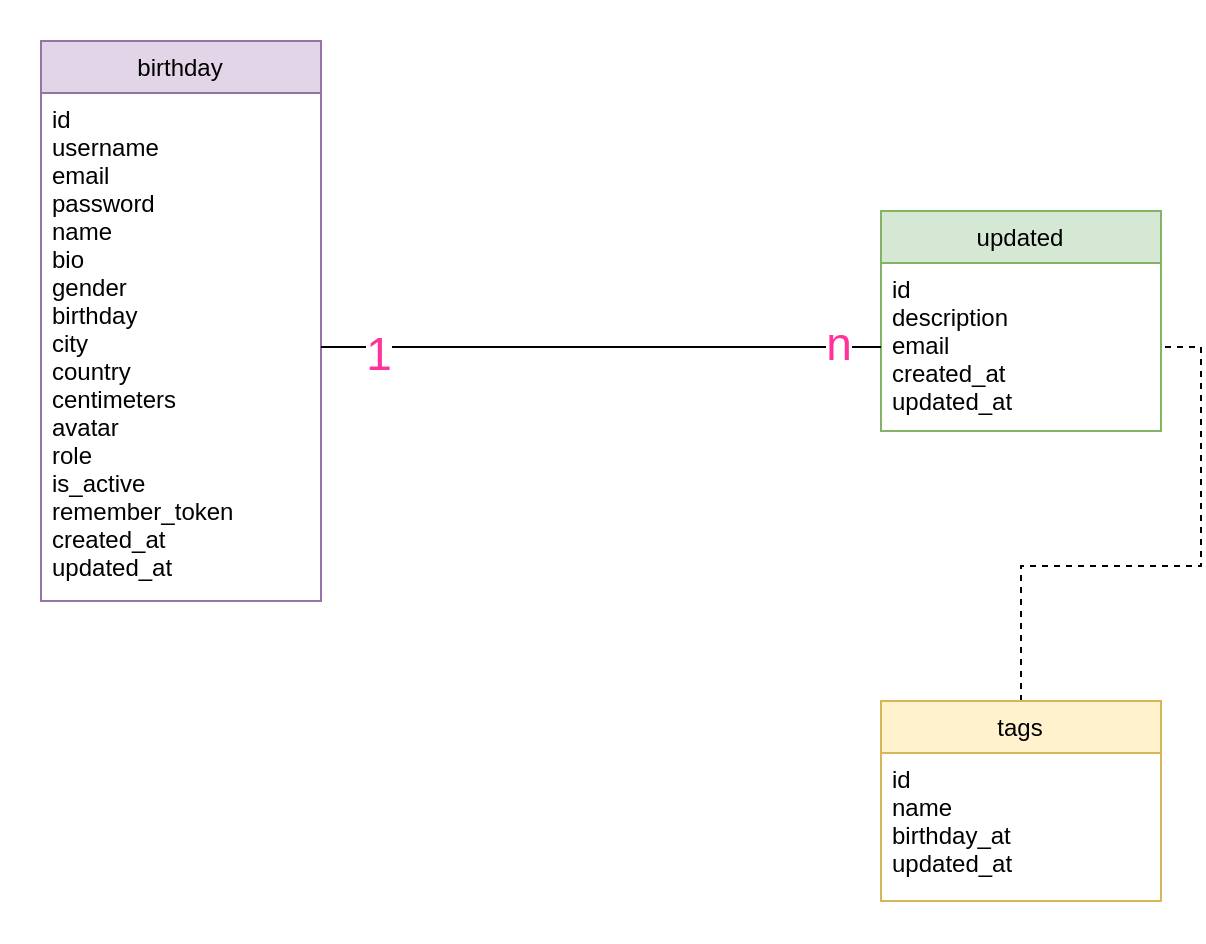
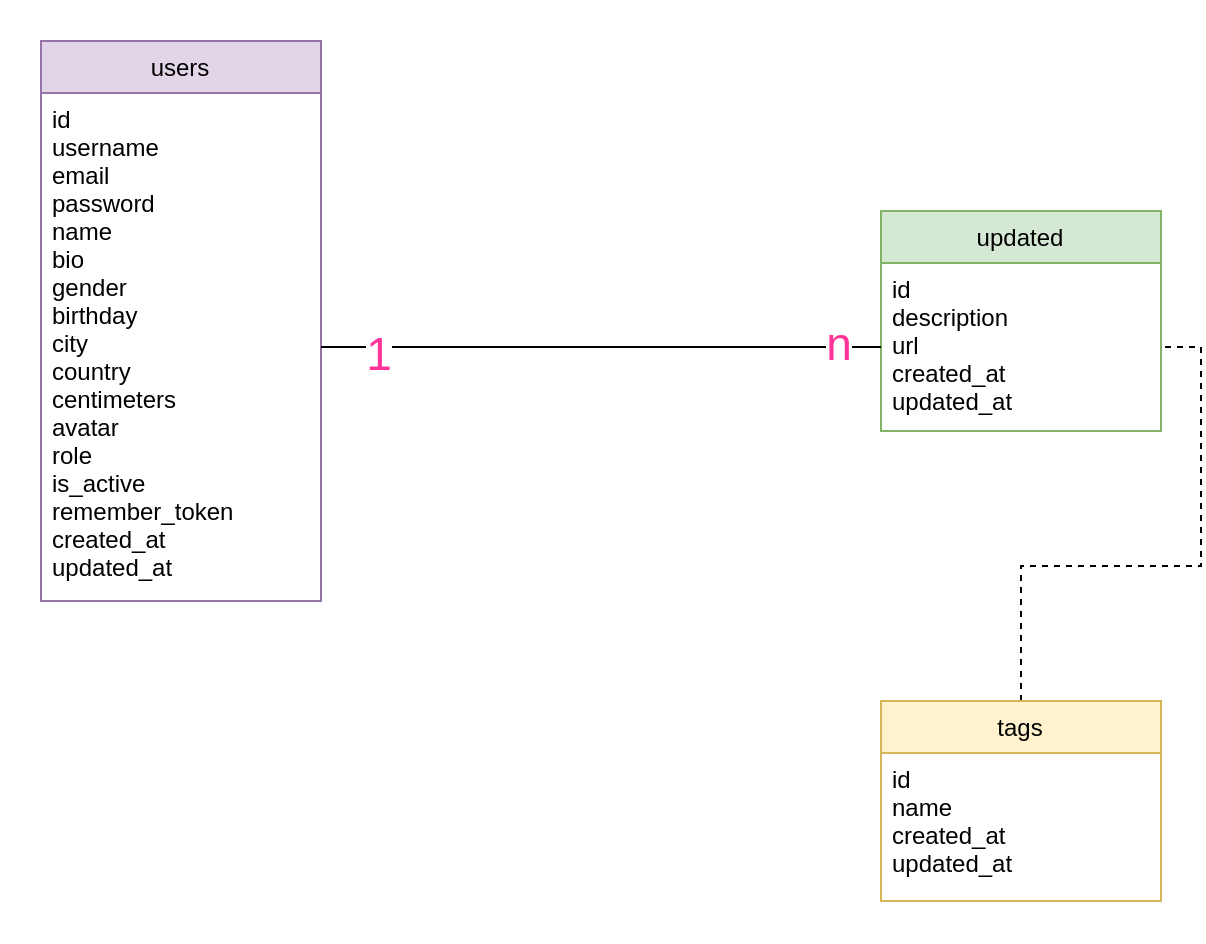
(180, 68) -> (180, 68)
(902, 290) -> (902, 290)
(902, 780) -> (902, 780)
